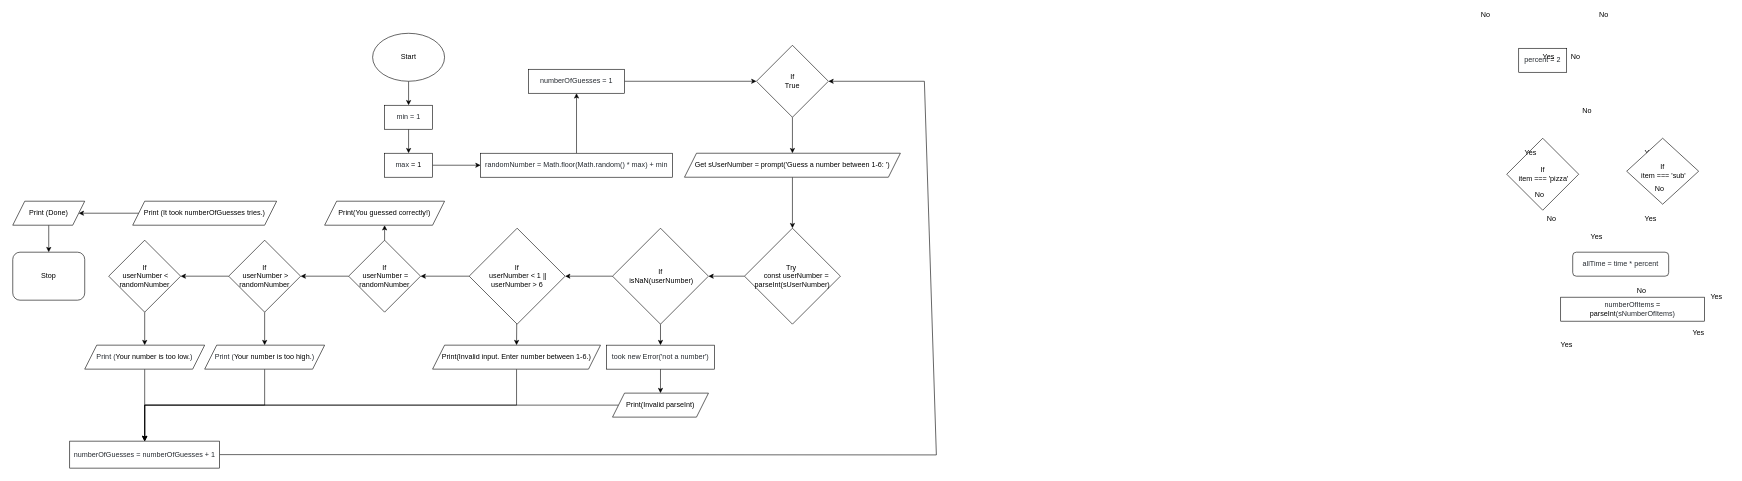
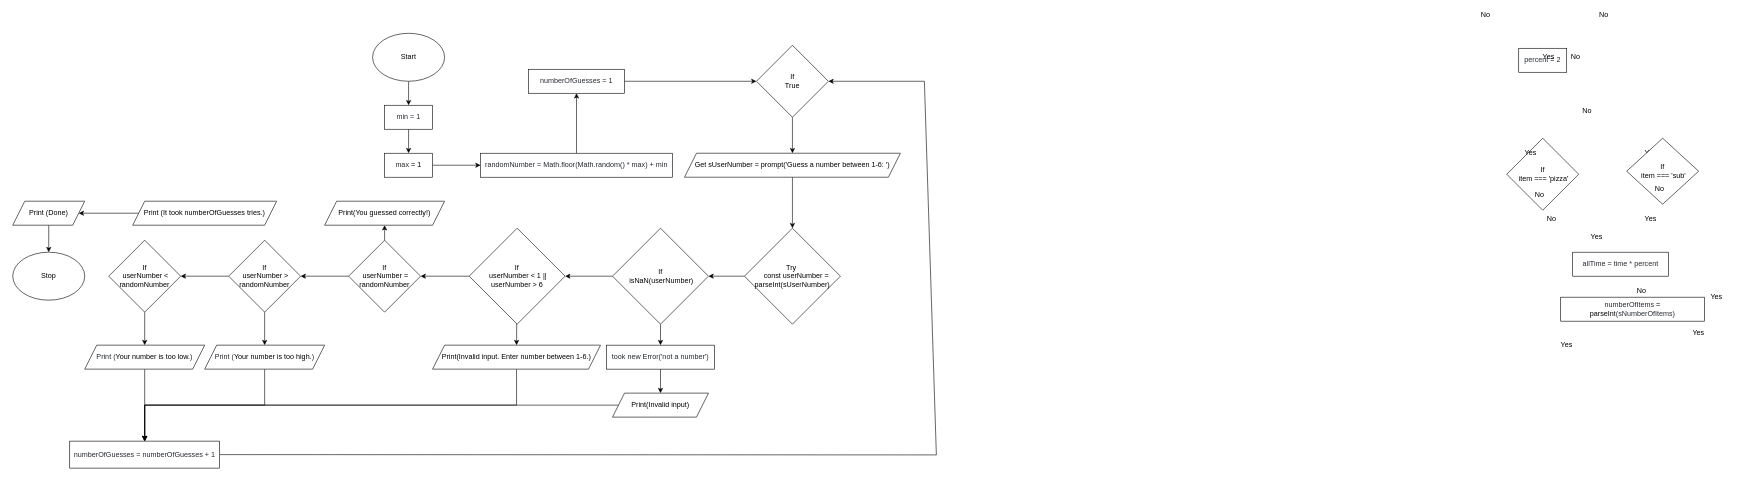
(1621, 264) -> (1621, 264)
(48, 276) -> (48, 276)
(660, 405) -> (660, 405)
